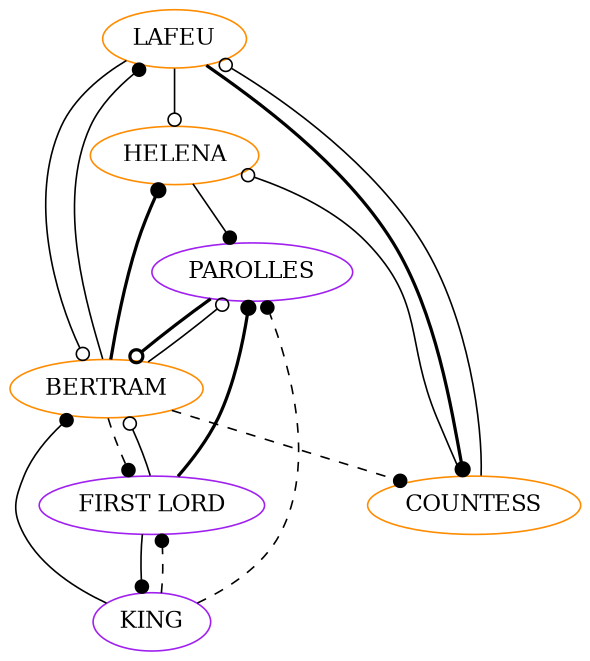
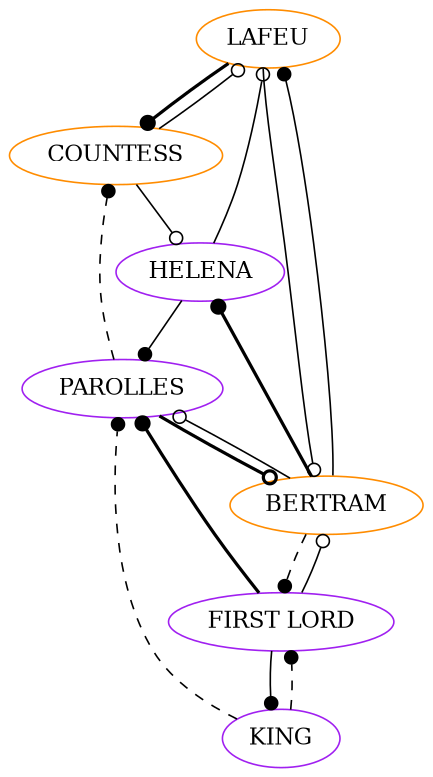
(175, 91) -> (244, 164)
(175, 155) -> (200, 272)
(283, 445) -> (100, 279)
(20, 527) -> none
